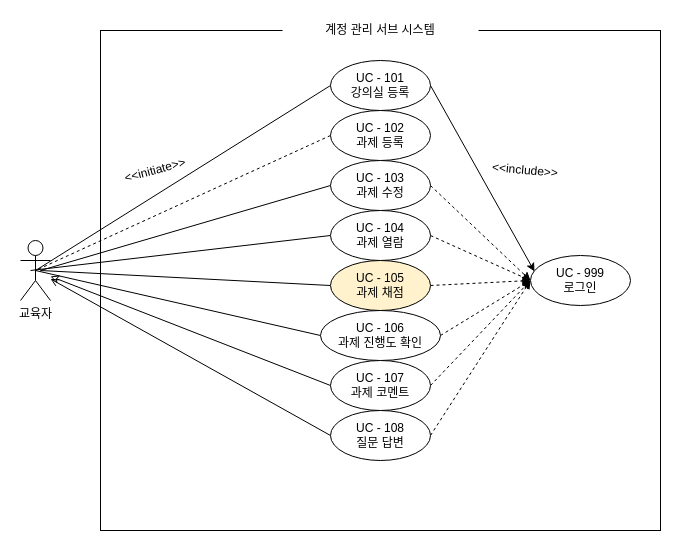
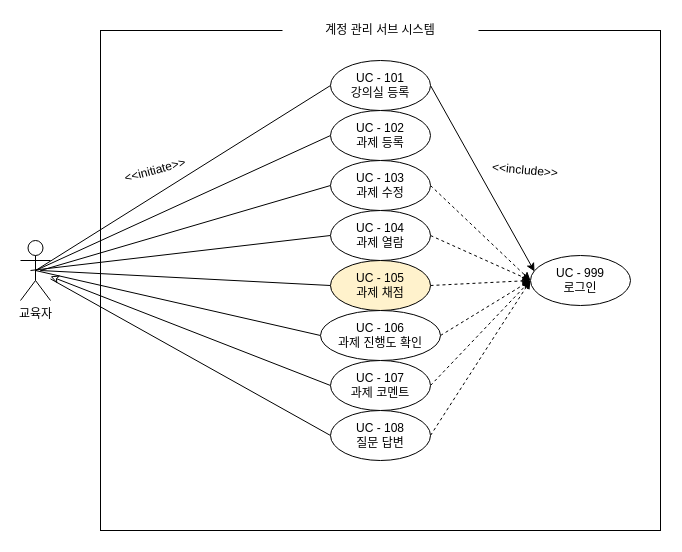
(189, 200) -> (189, 200)
(54, 281) -> (53, 280)
